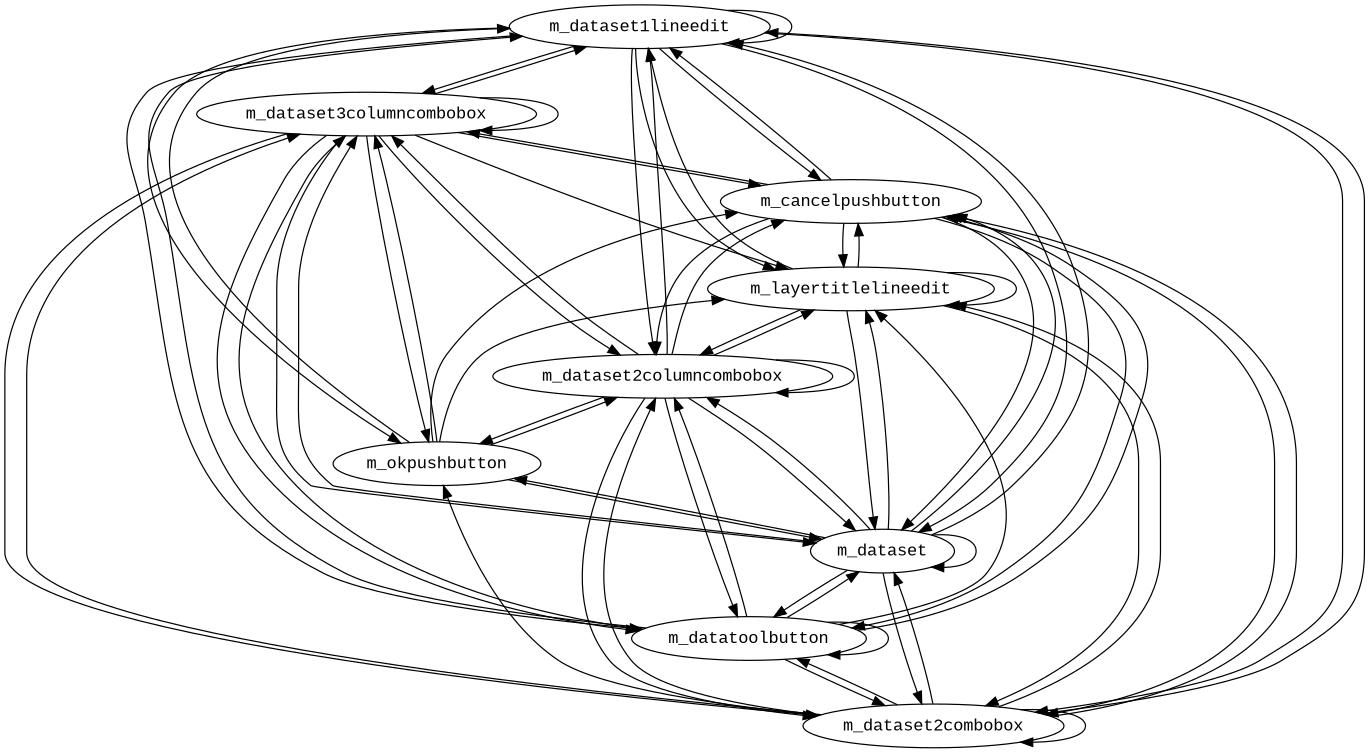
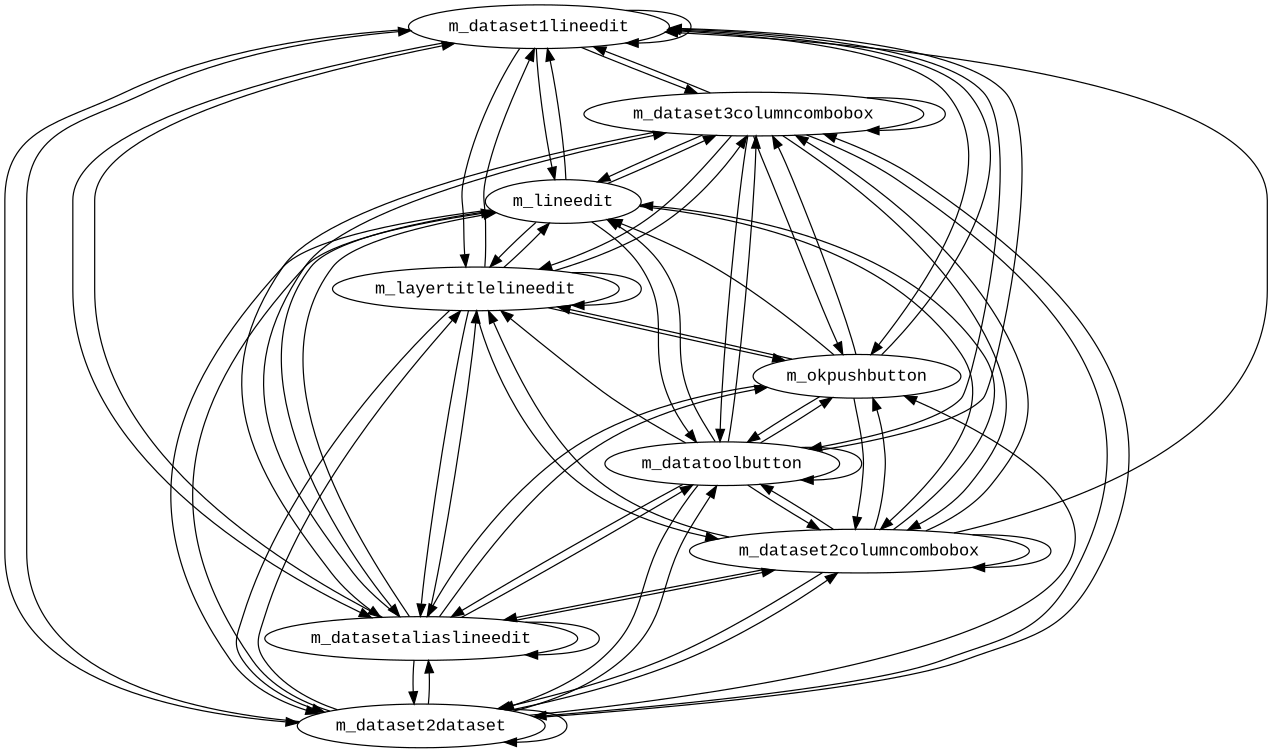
(638, 196) -> none
(851, 202) -> (563, 202)
none -> (659, 226)
none -> (661, 333)
none -> (789, 416)
none -> (791, 424)
(882, 551) -> (421, 639)
(933, 726) -> (421, 726)
